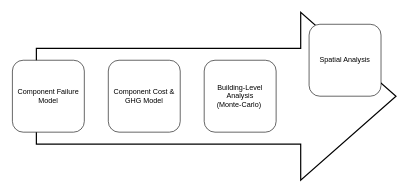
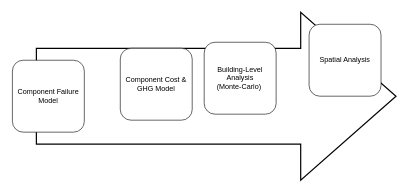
(144, 96) -> (156, 84)
(240, 96) -> (240, 78)
